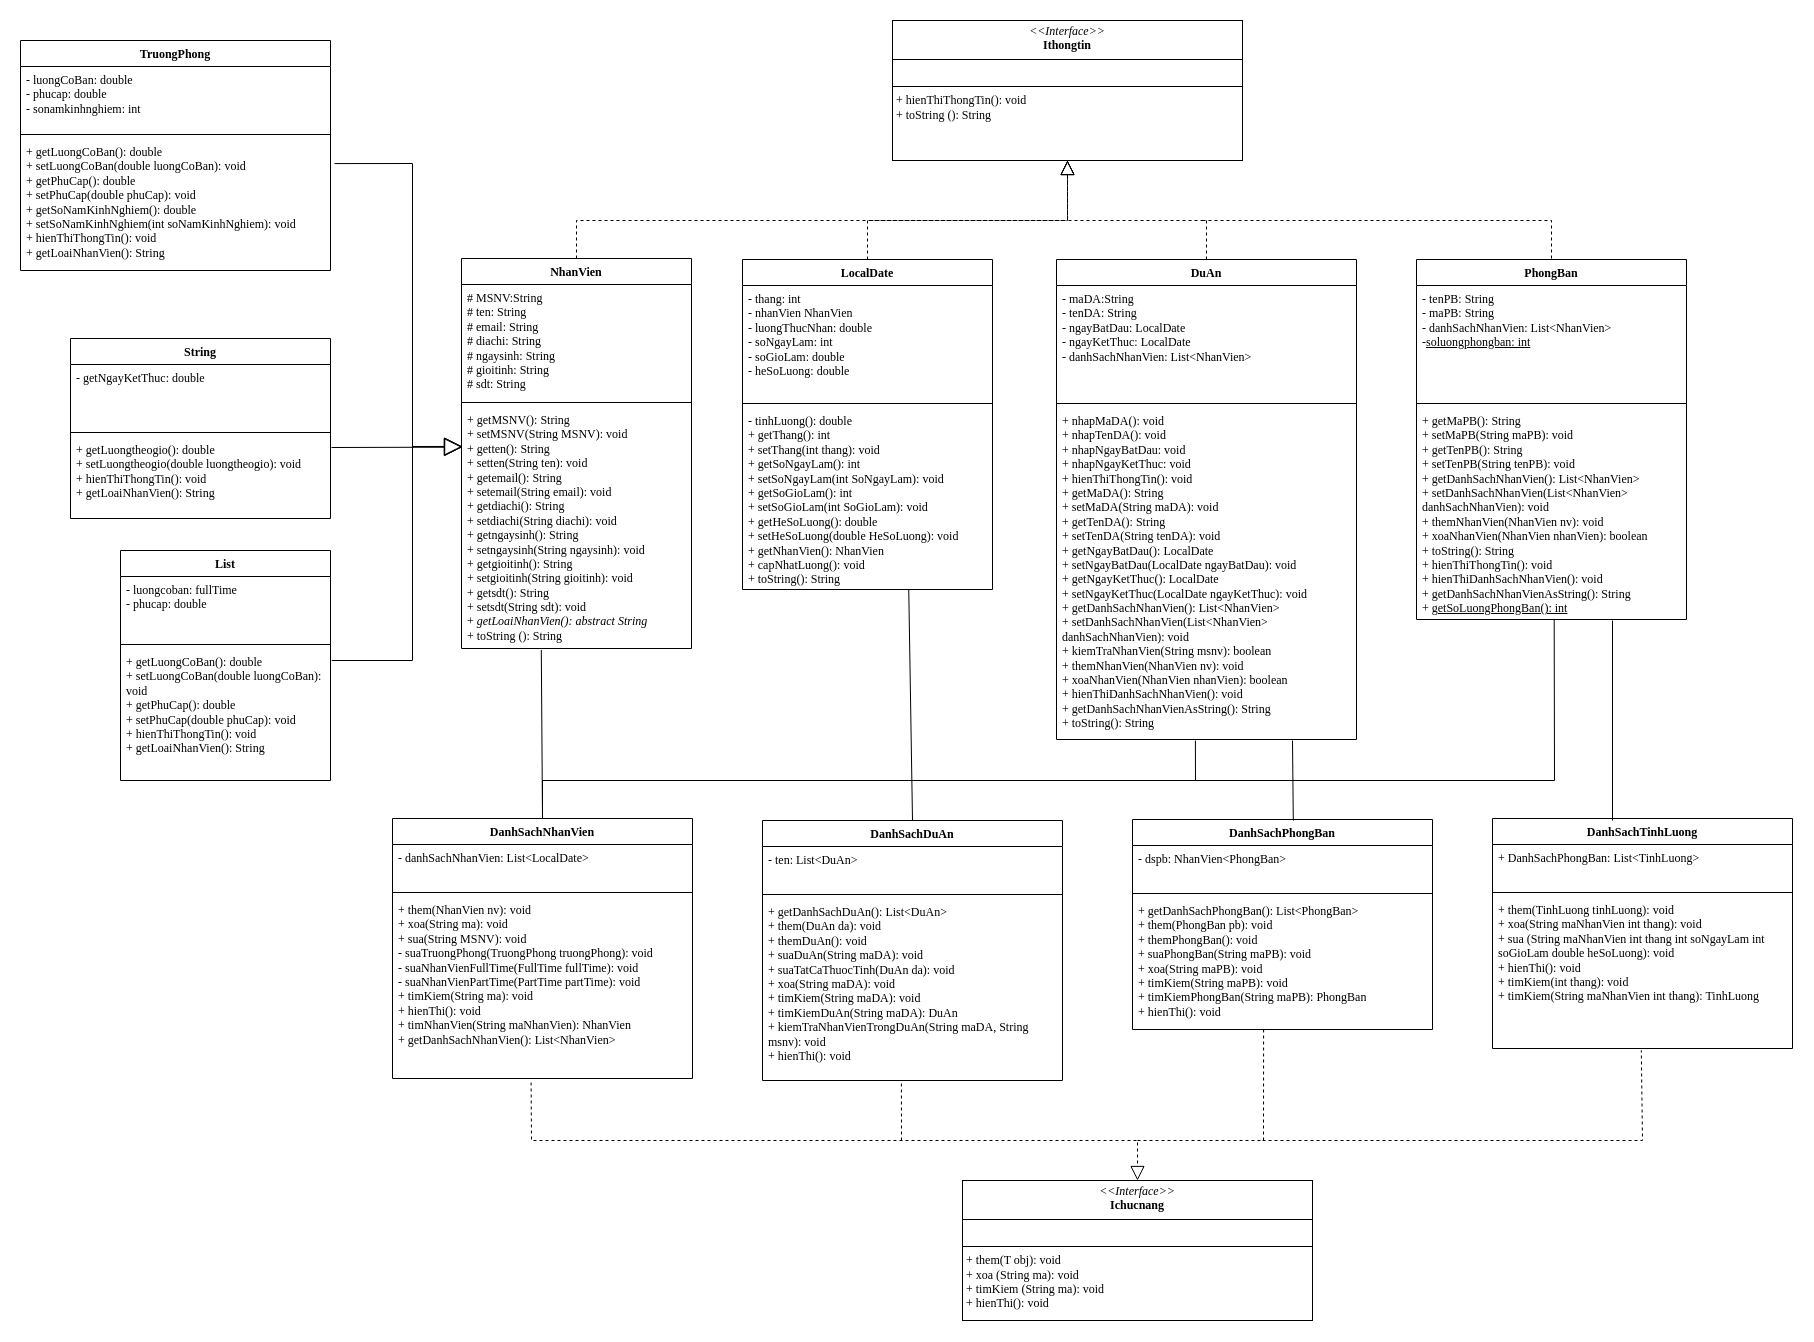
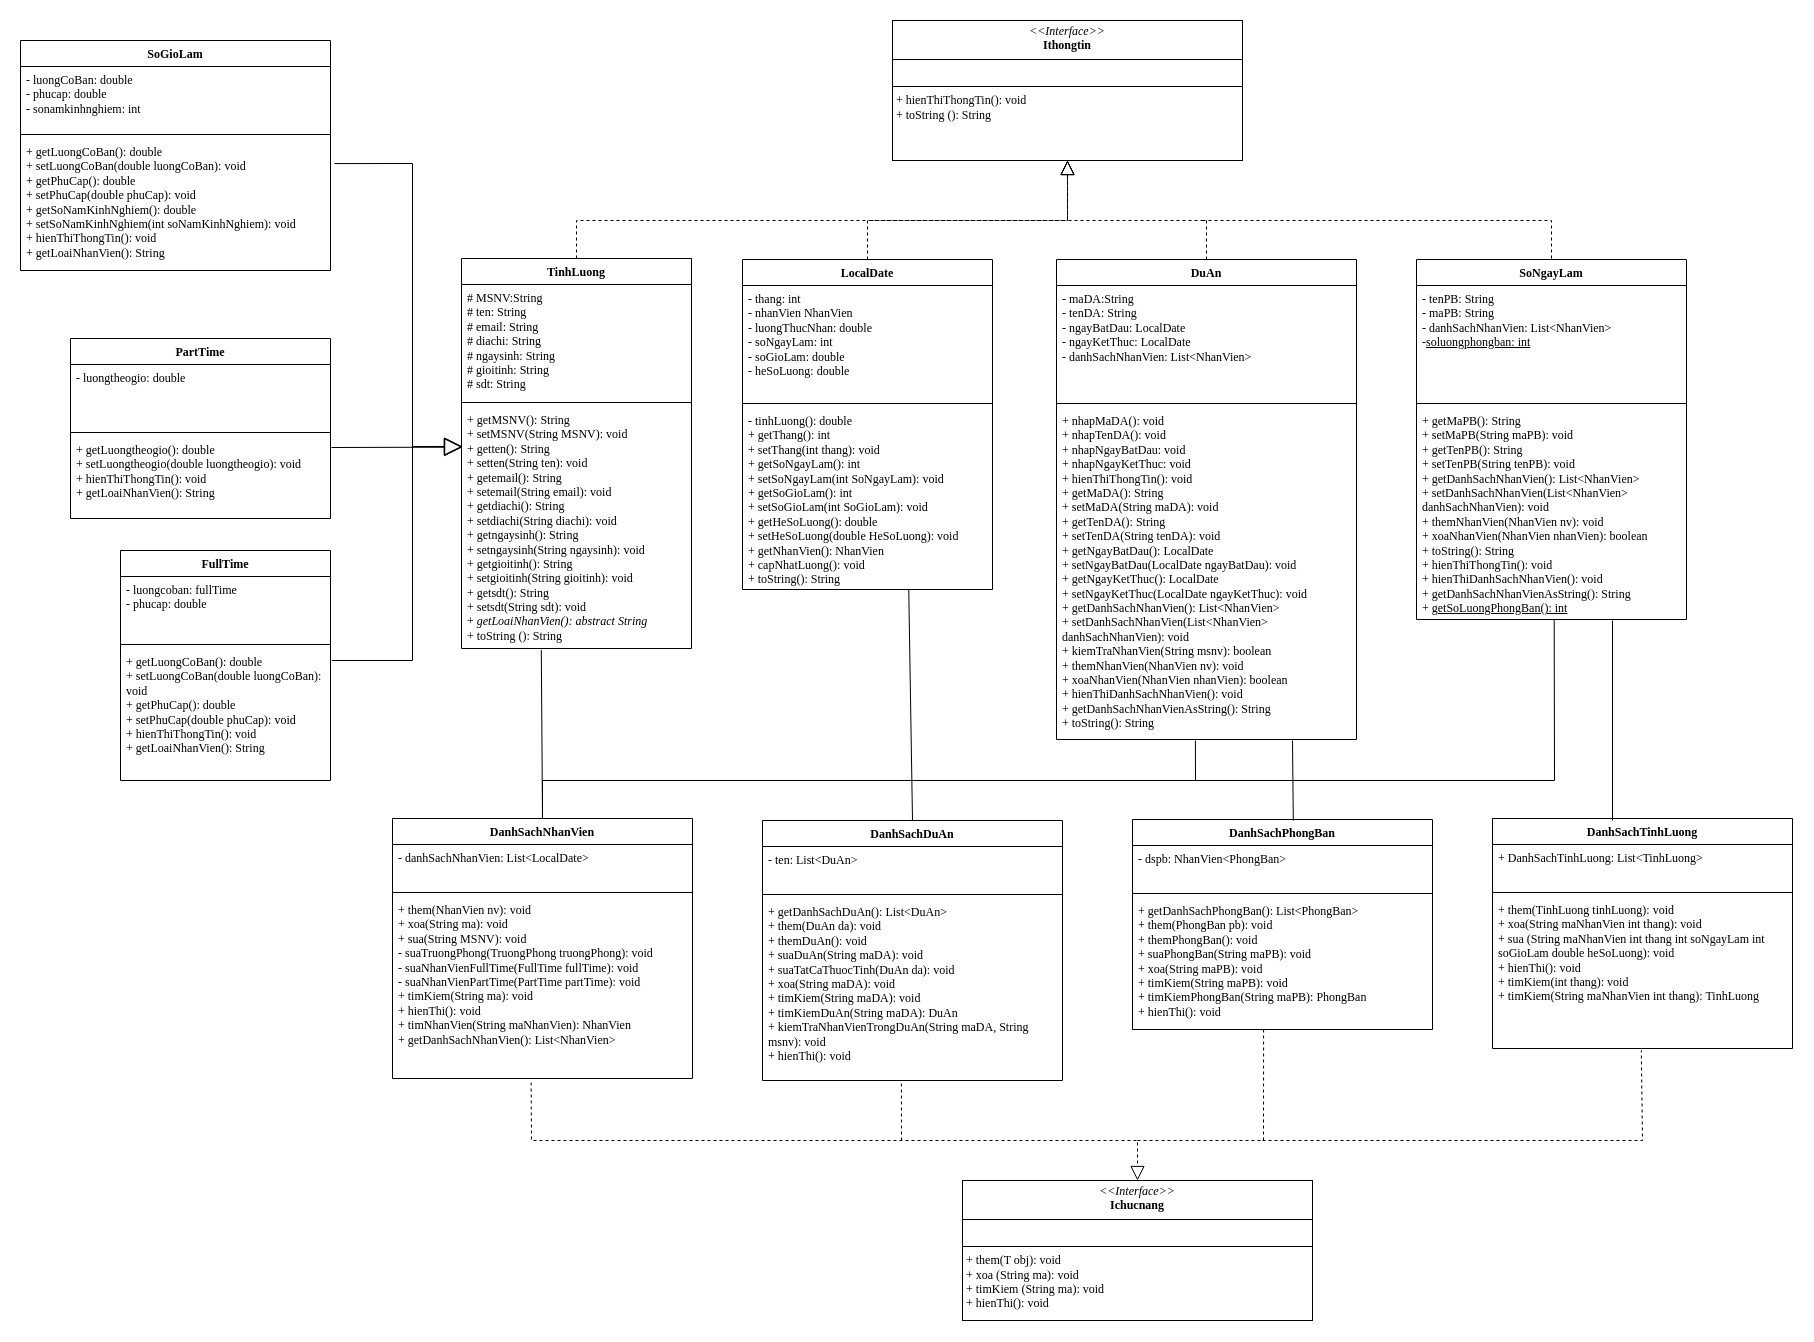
(176, 55) -> (176, 55)
(577, 273) -> (577, 273)
(1552, 274) -> (1552, 274)
(201, 353) -> (201, 353)
(151, 379) -> (141, 379)
(226, 565) -> (226, 565)
(1608, 859) -> (1610, 859)
